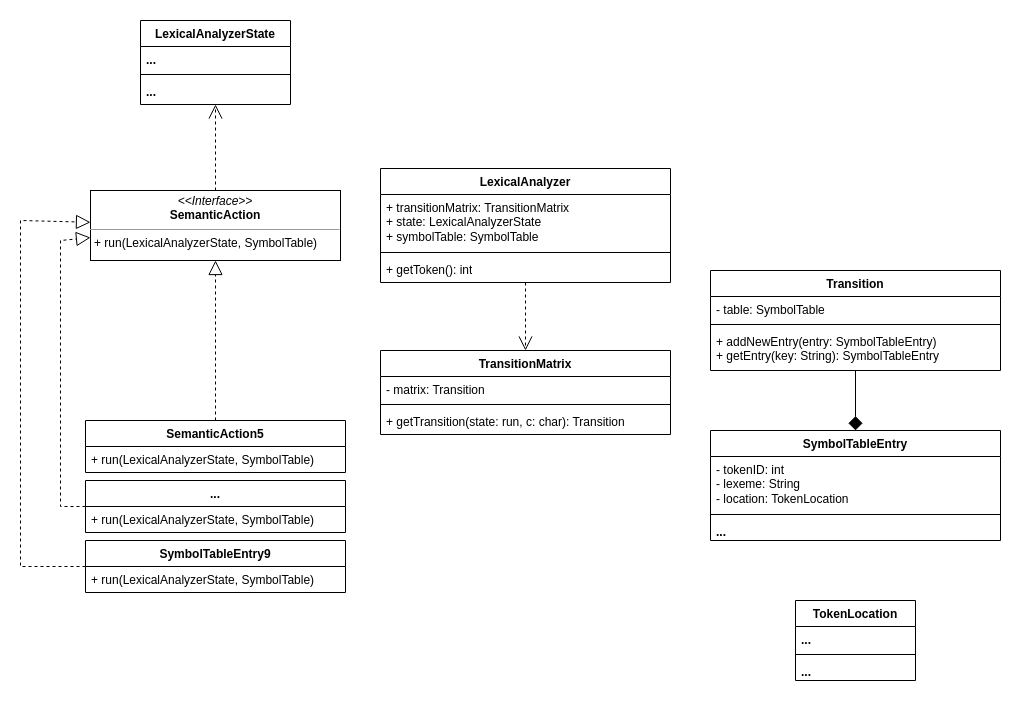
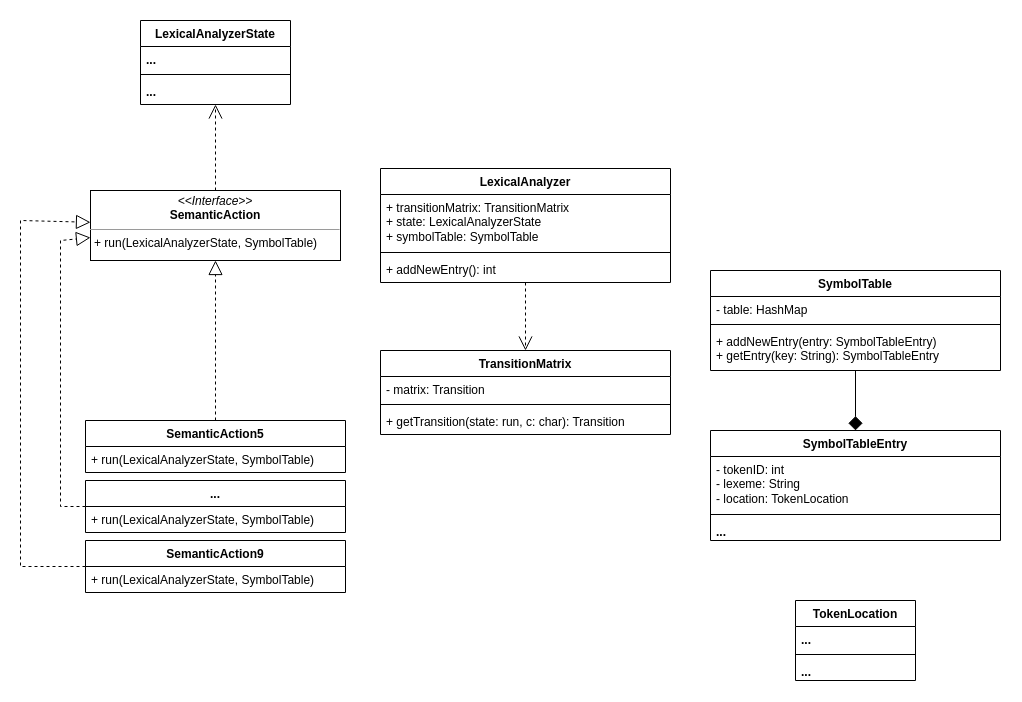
(437, 271) -> (447, 271)
(856, 285) -> (856, 285)
(774, 311) -> (764, 311)
(216, 555) -> (216, 555)
